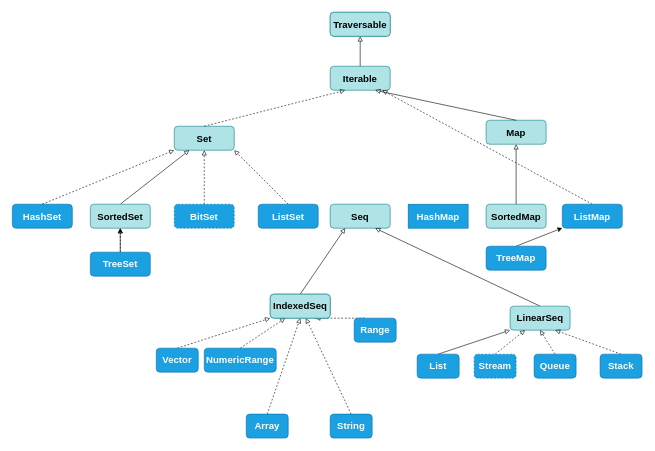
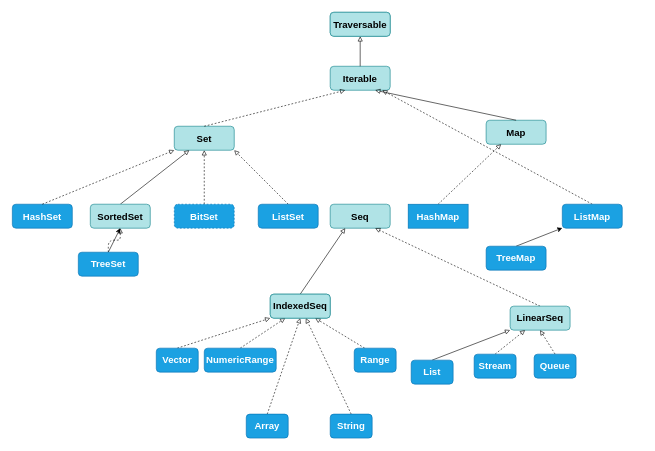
none -> (471, 173)
(516, 177) -> none
(516, 216) -> none
(120, 264) -> (108, 264)
(460, 268) -> (460, 268)
(375, 330) -> (375, 360)
(574, 337) -> none
(438, 366) -> (432, 372)
(495, 366) -> (495, 366)
(621, 366) -> none
